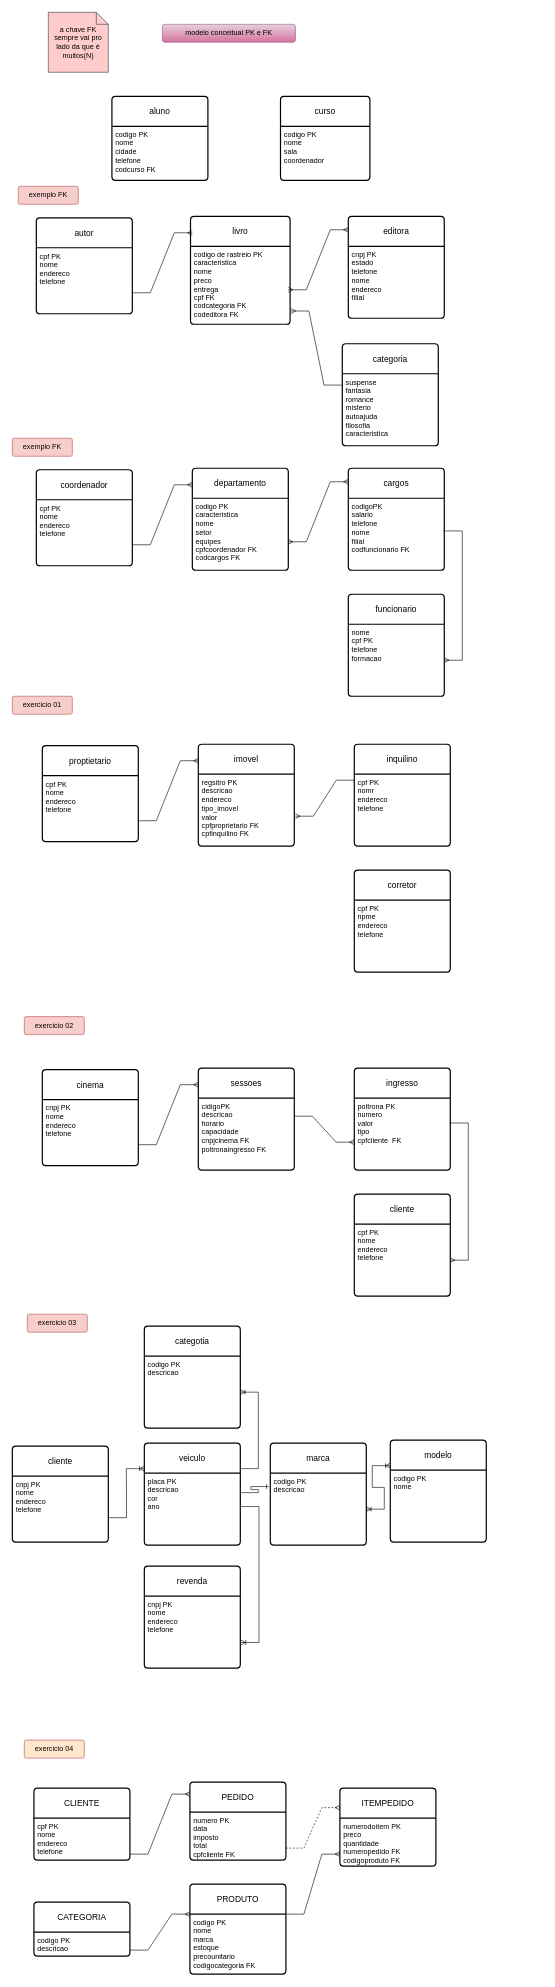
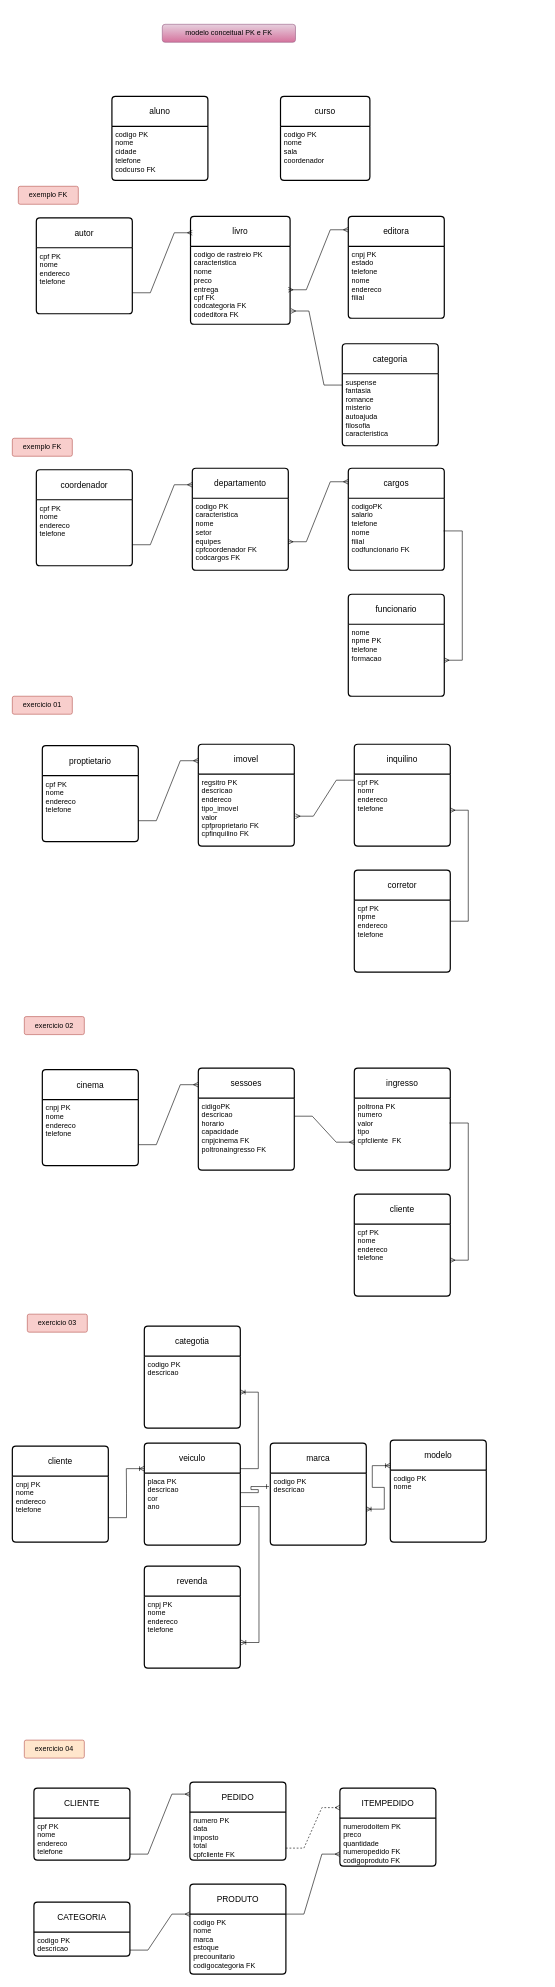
(78, 42) -> none
(368, 646) -> (368, 646)
none -> (468, 866)
